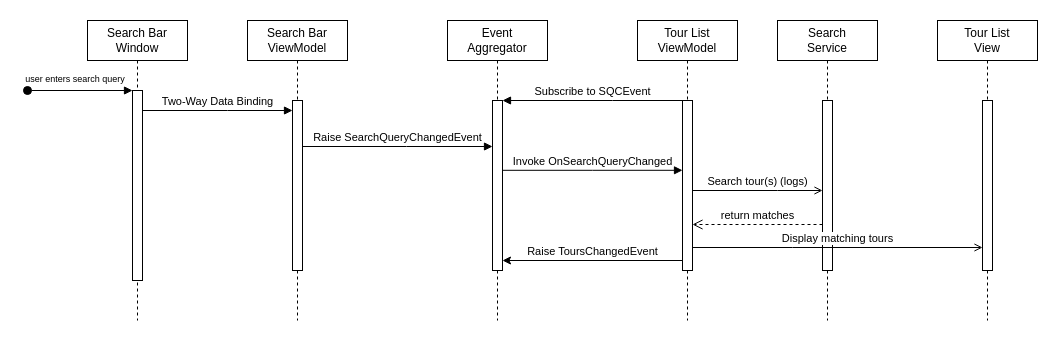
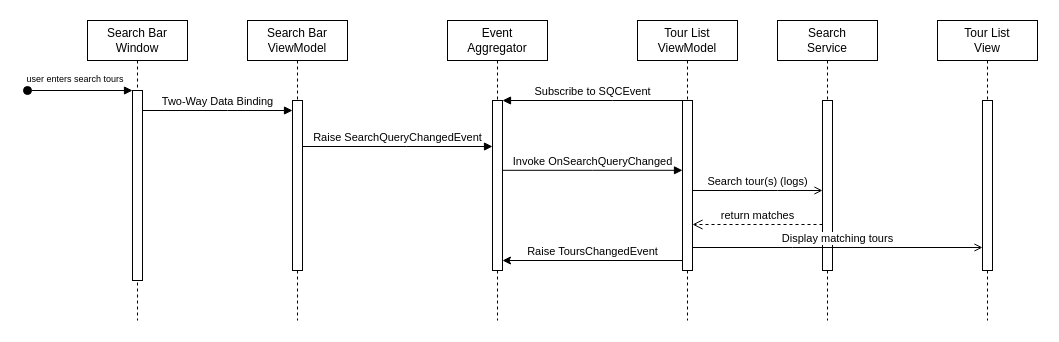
(76, 79) -> (76, 79)
